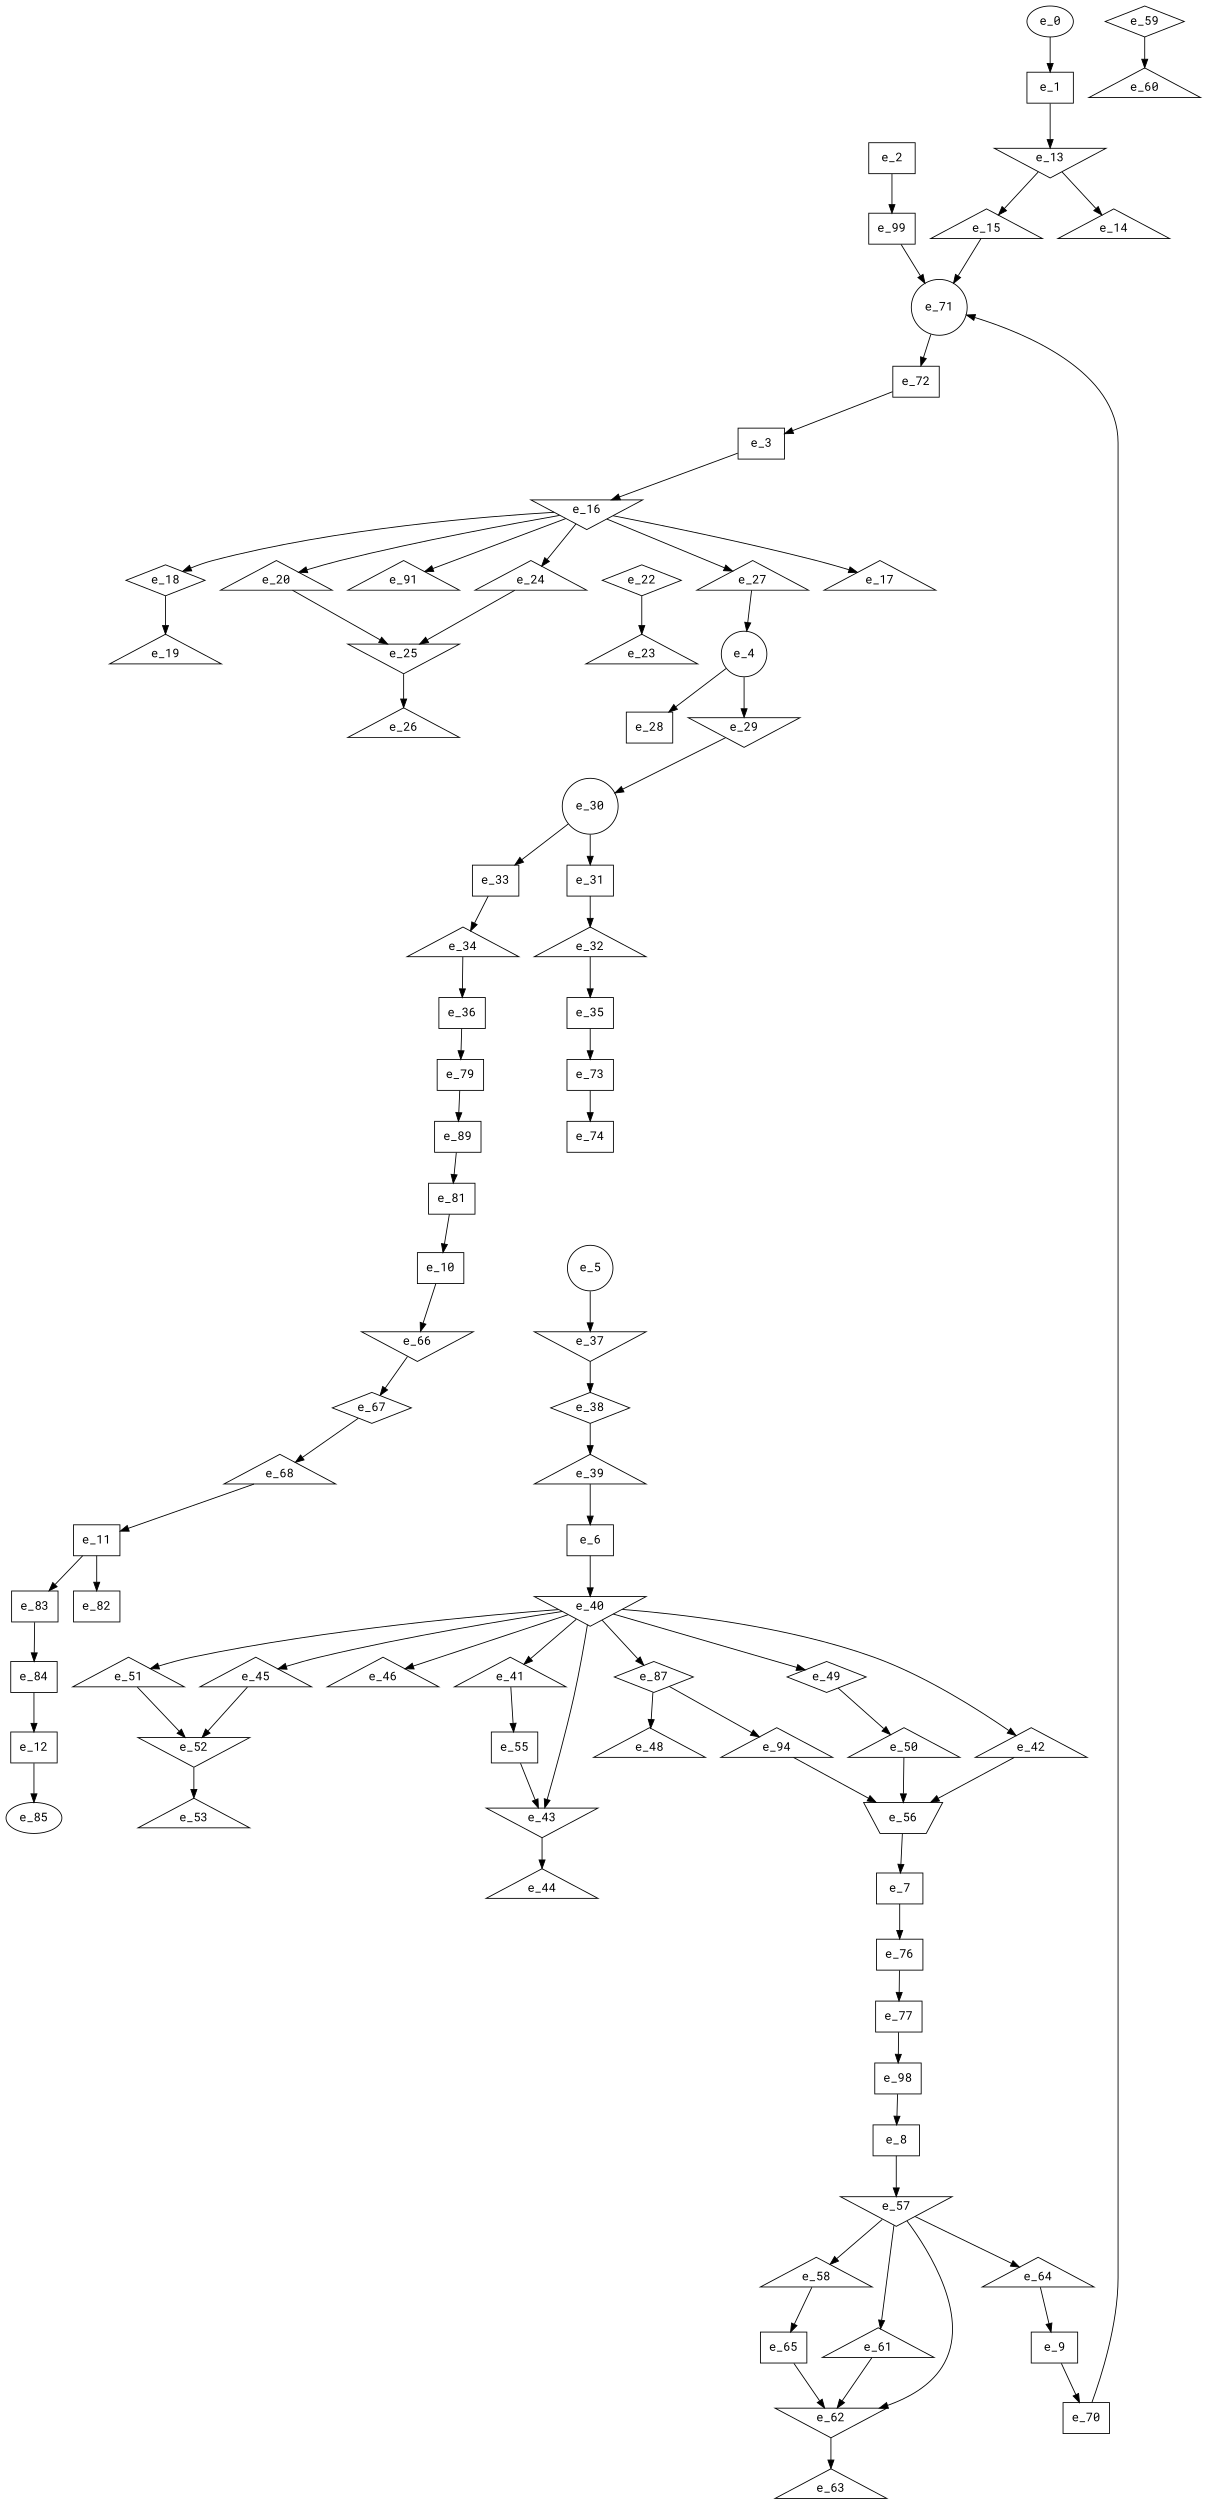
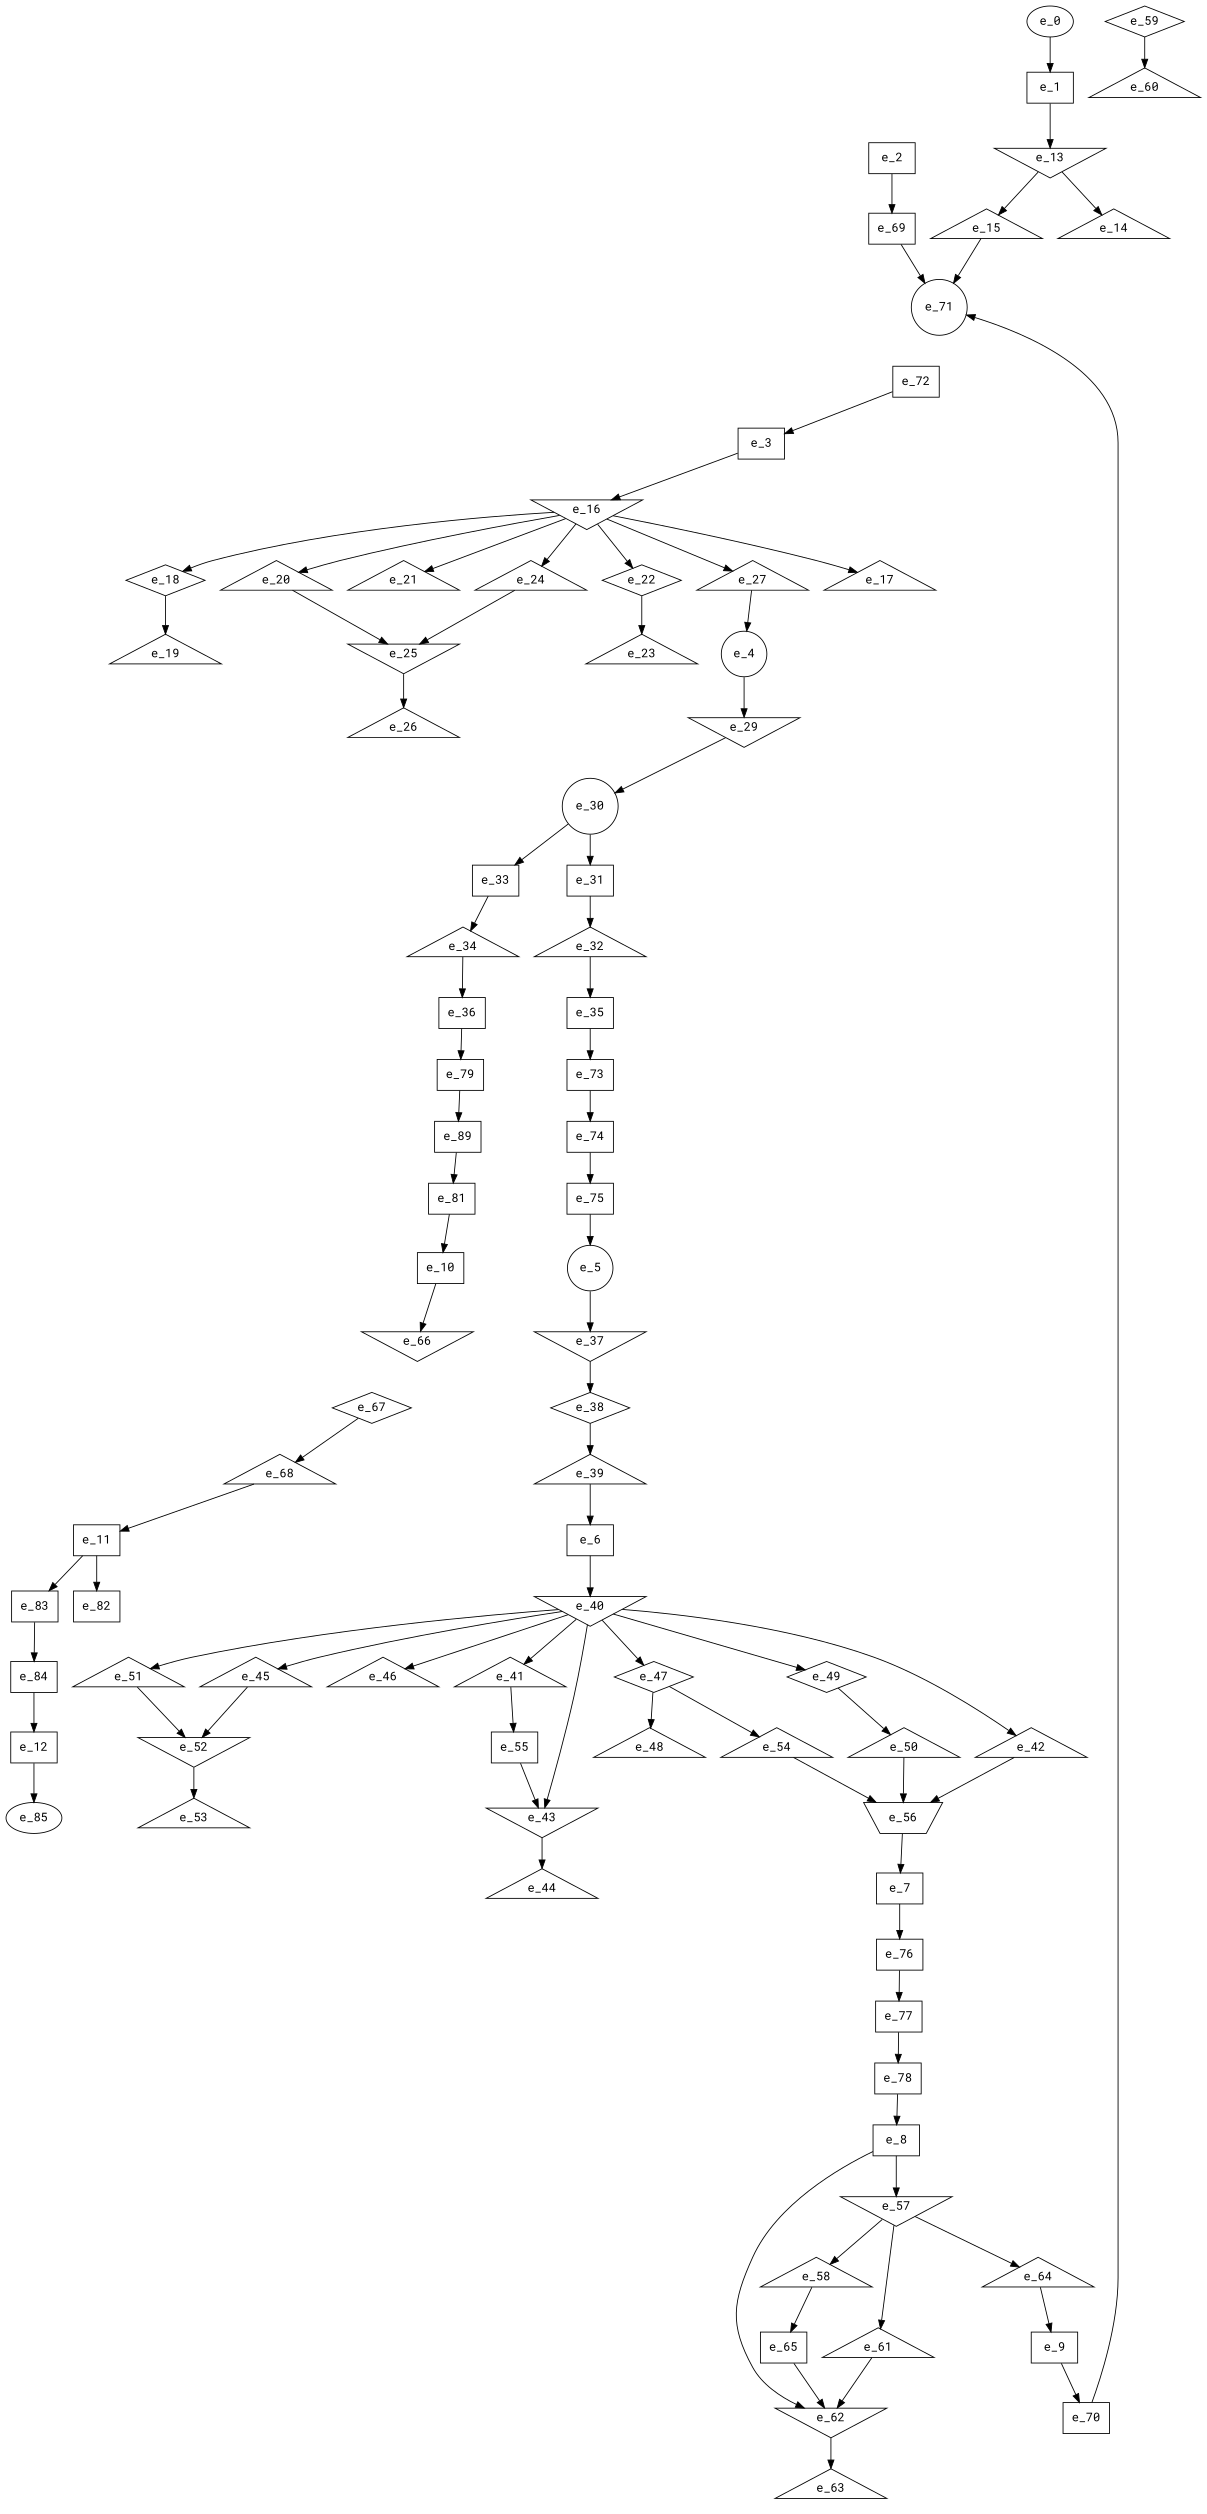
(892, 229) -> (892, 229)
(927, 346) -> none
none -> (612, 543)
(404, 580) -> (404, 580)
(650, 728) -> none
none -> (590, 1199)
(396, 1372) -> none
(654, 1677) -> (654, 1677)
(777, 1747) -> (777, 1747)
(898, 2078) -> (898, 2078)
(952, 2323) -> (751, 2262)
